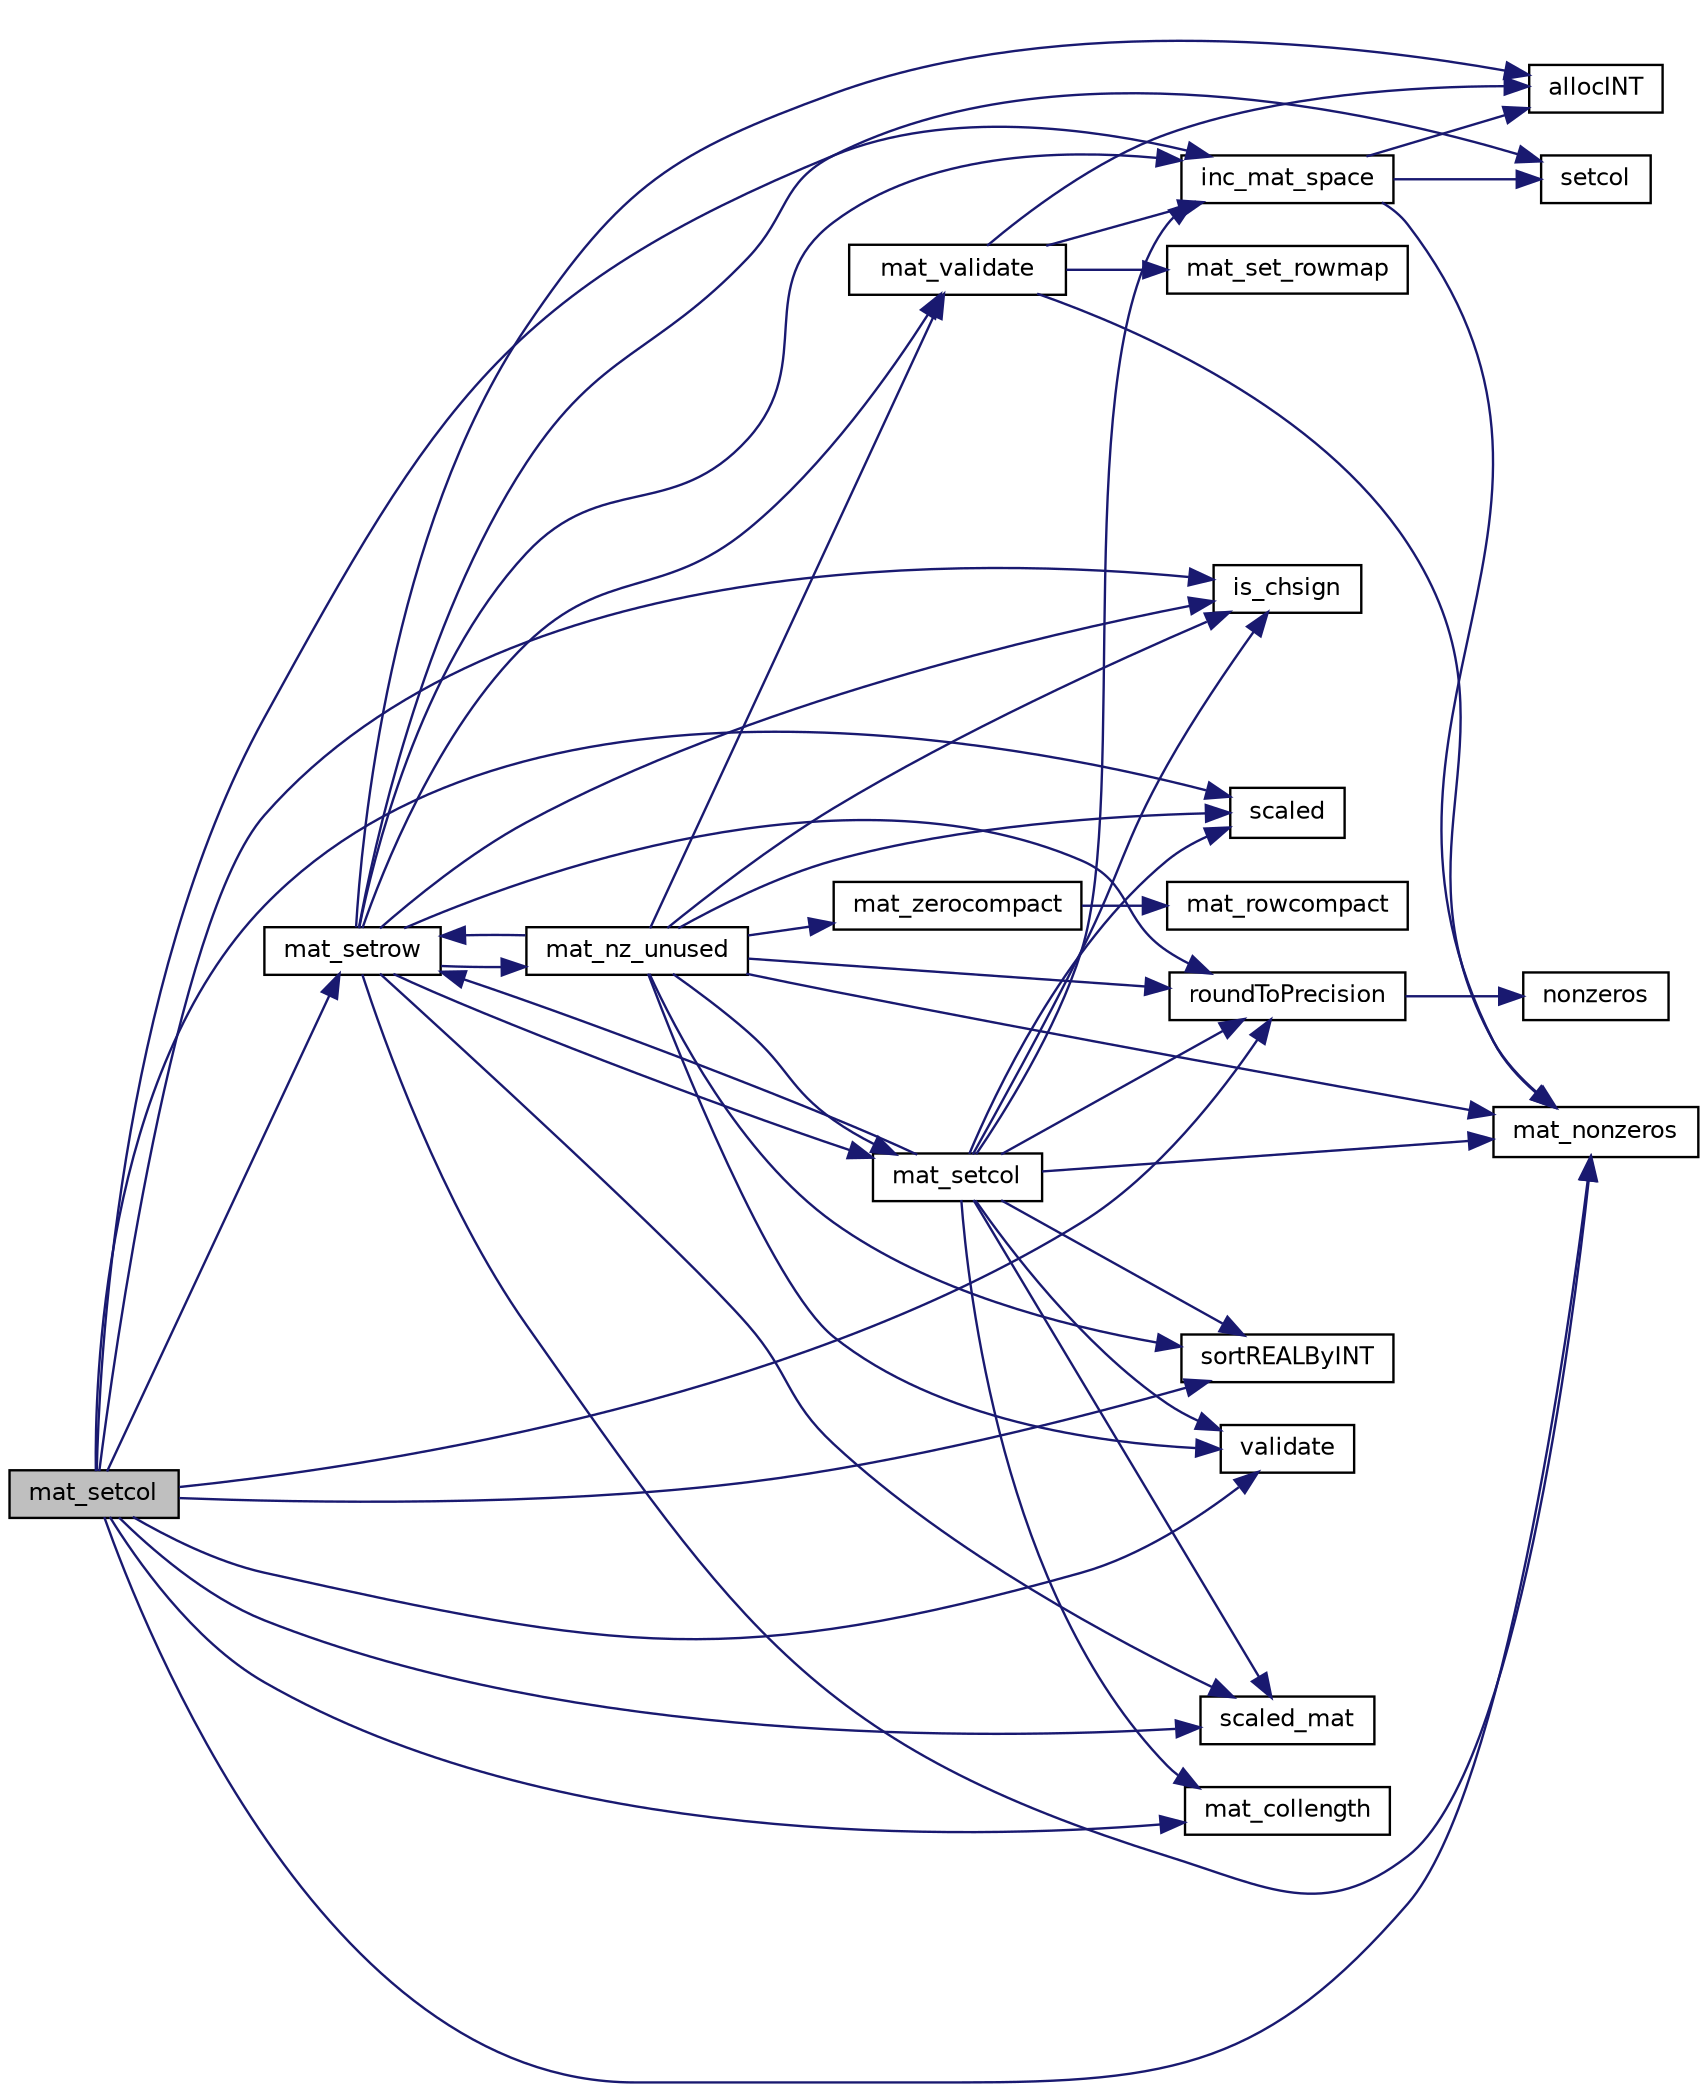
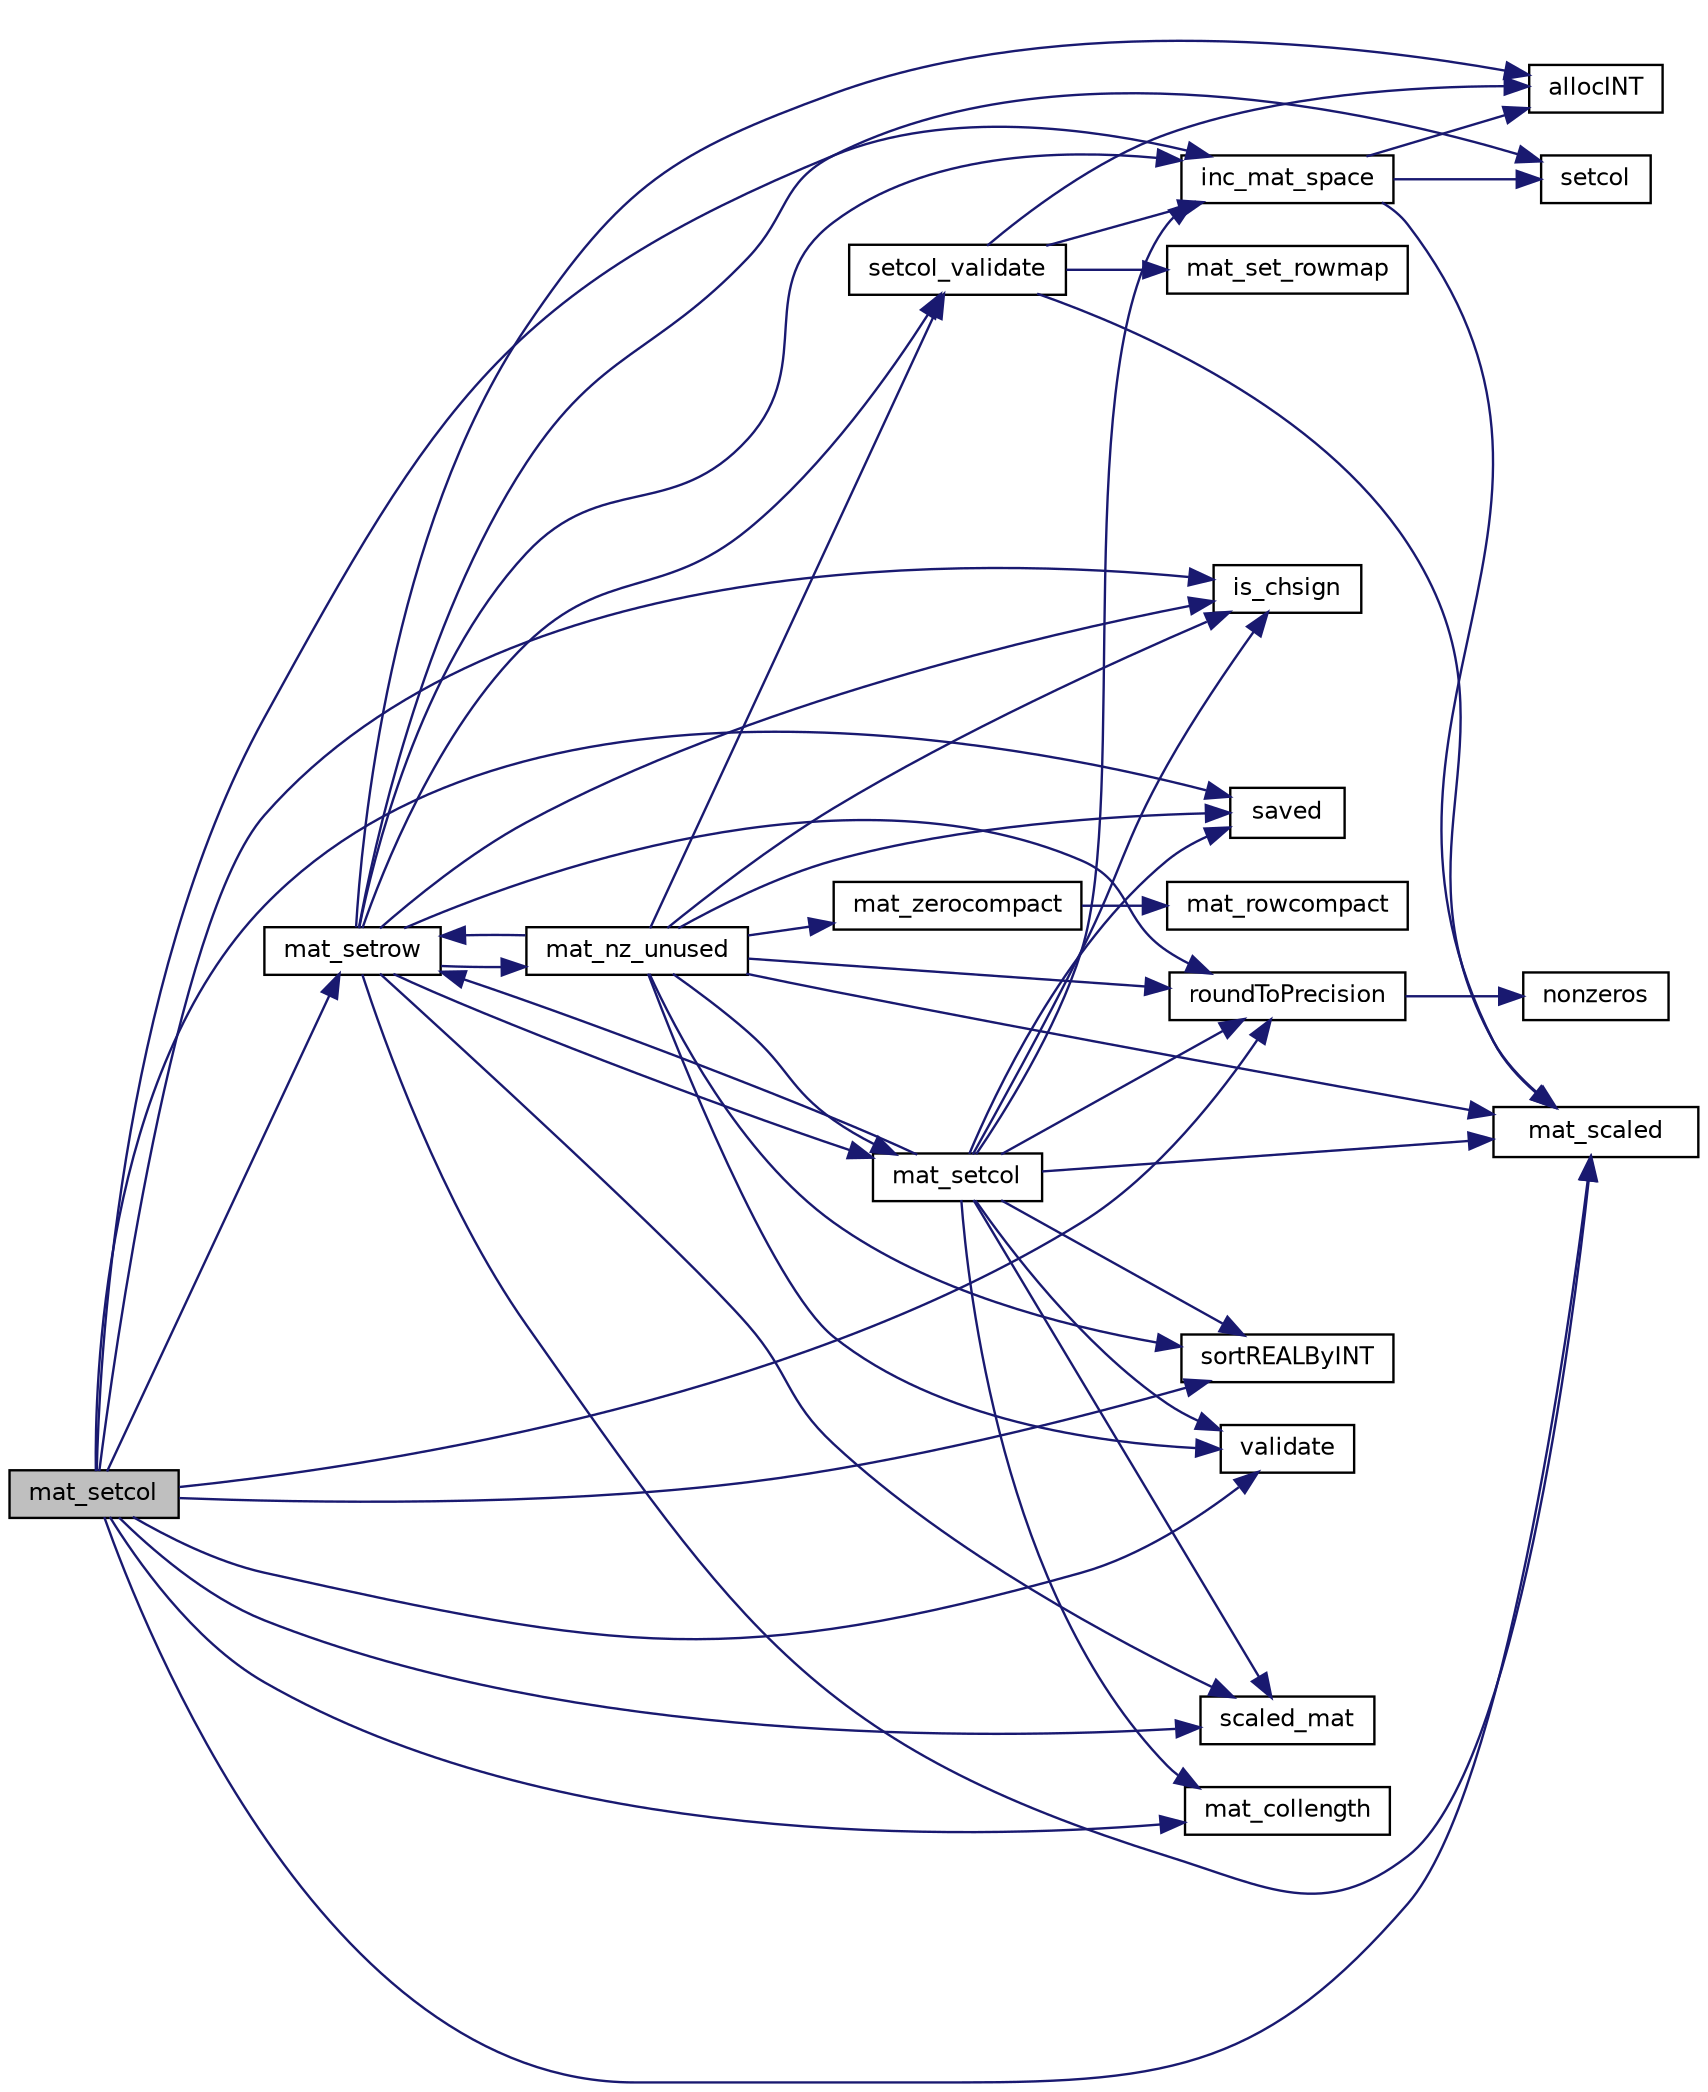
(958, 270) -> (958, 270)
(1287, 813) -> (1287, 813)
(1596, 1132) -> (1596, 1132)
